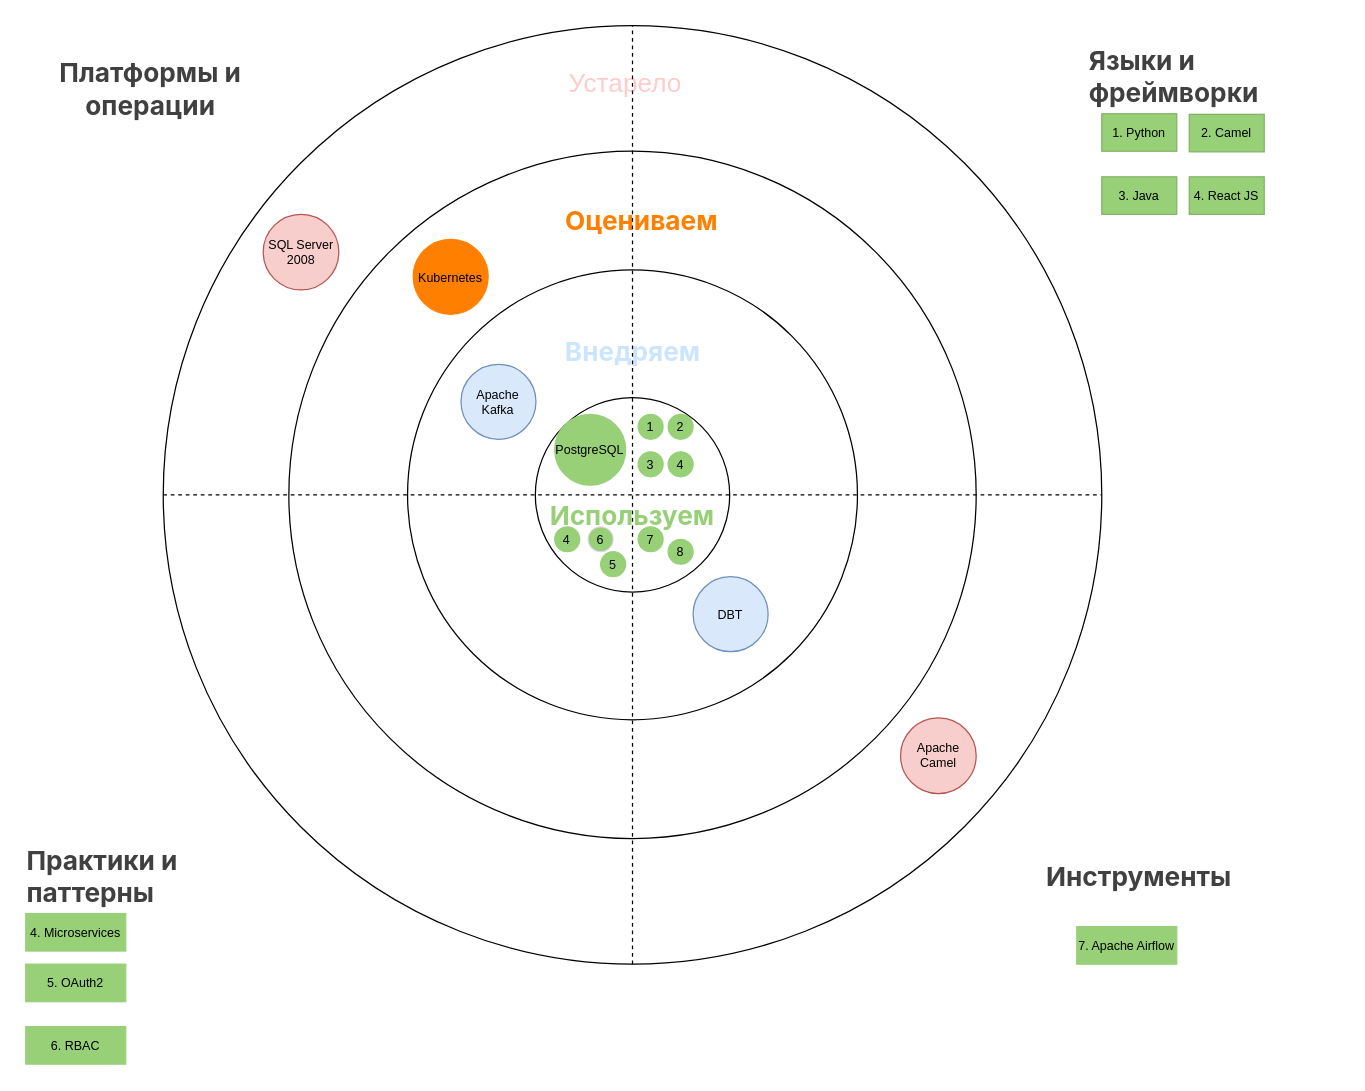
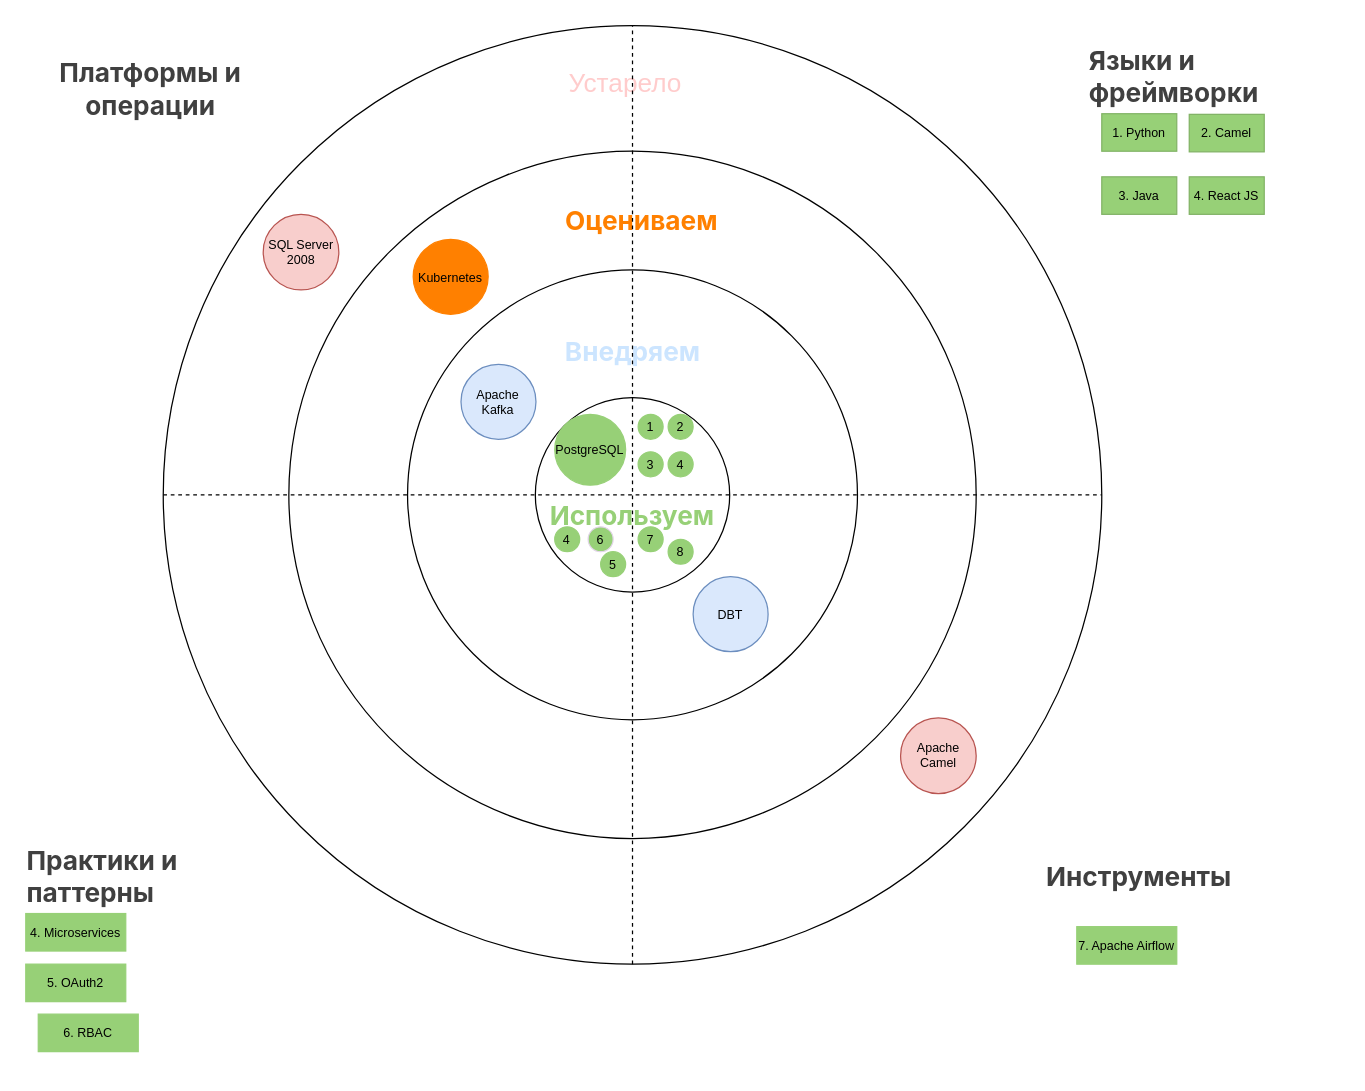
(76, 1046) -> (88, 1033)
